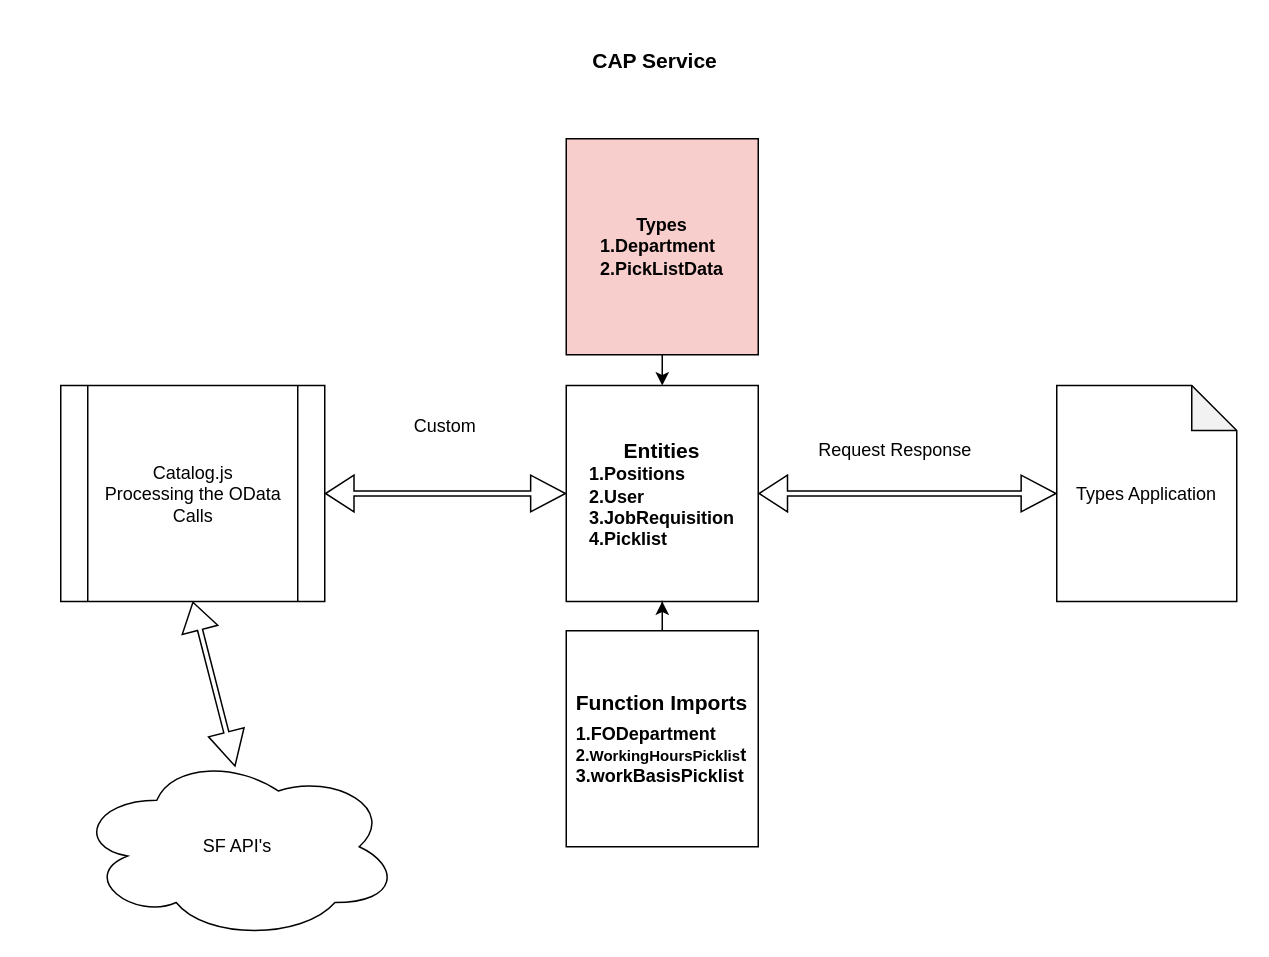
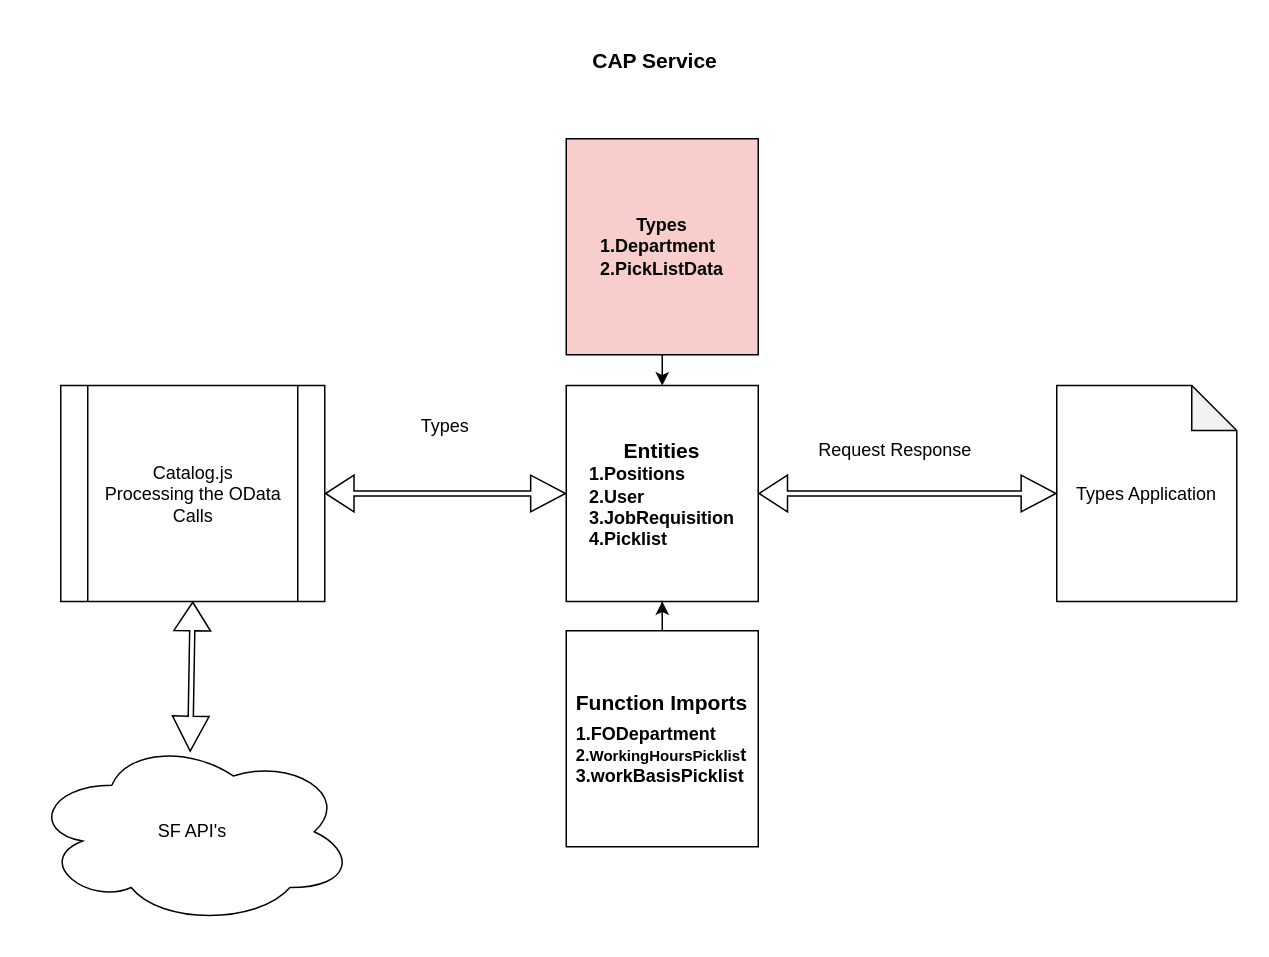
(446, 427) -> (446, 427)
(238, 847) -> (193, 832)
